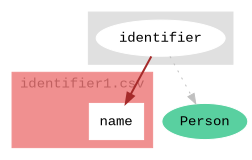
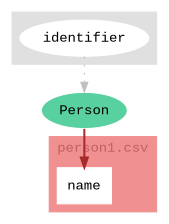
(139, 79) -> (84, 143)
(82, 84) -> (103, 148)
